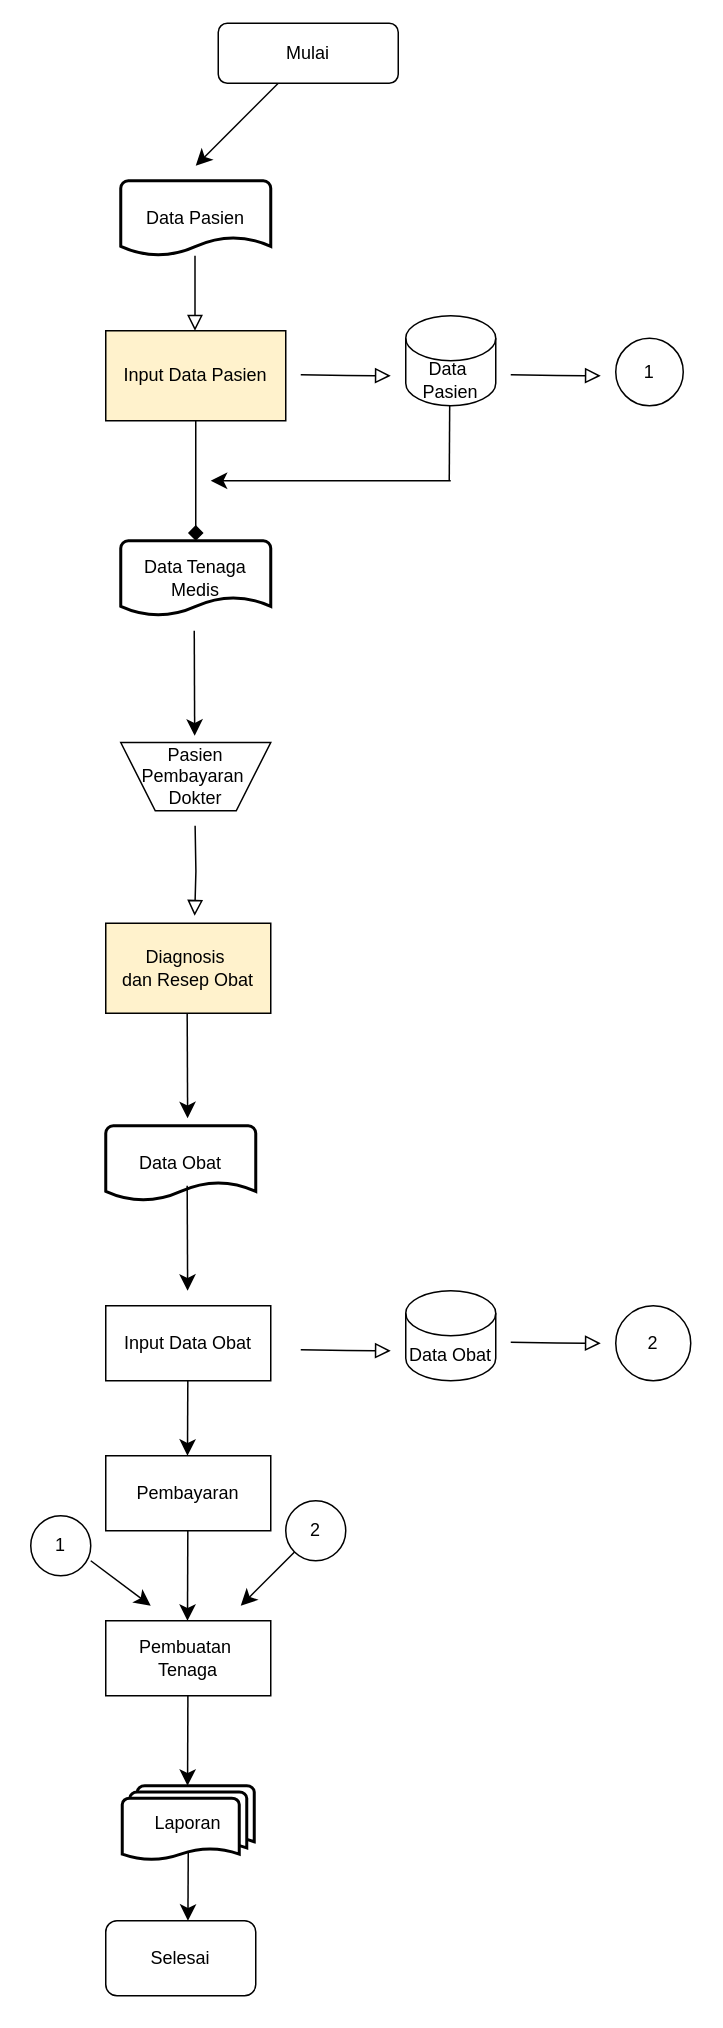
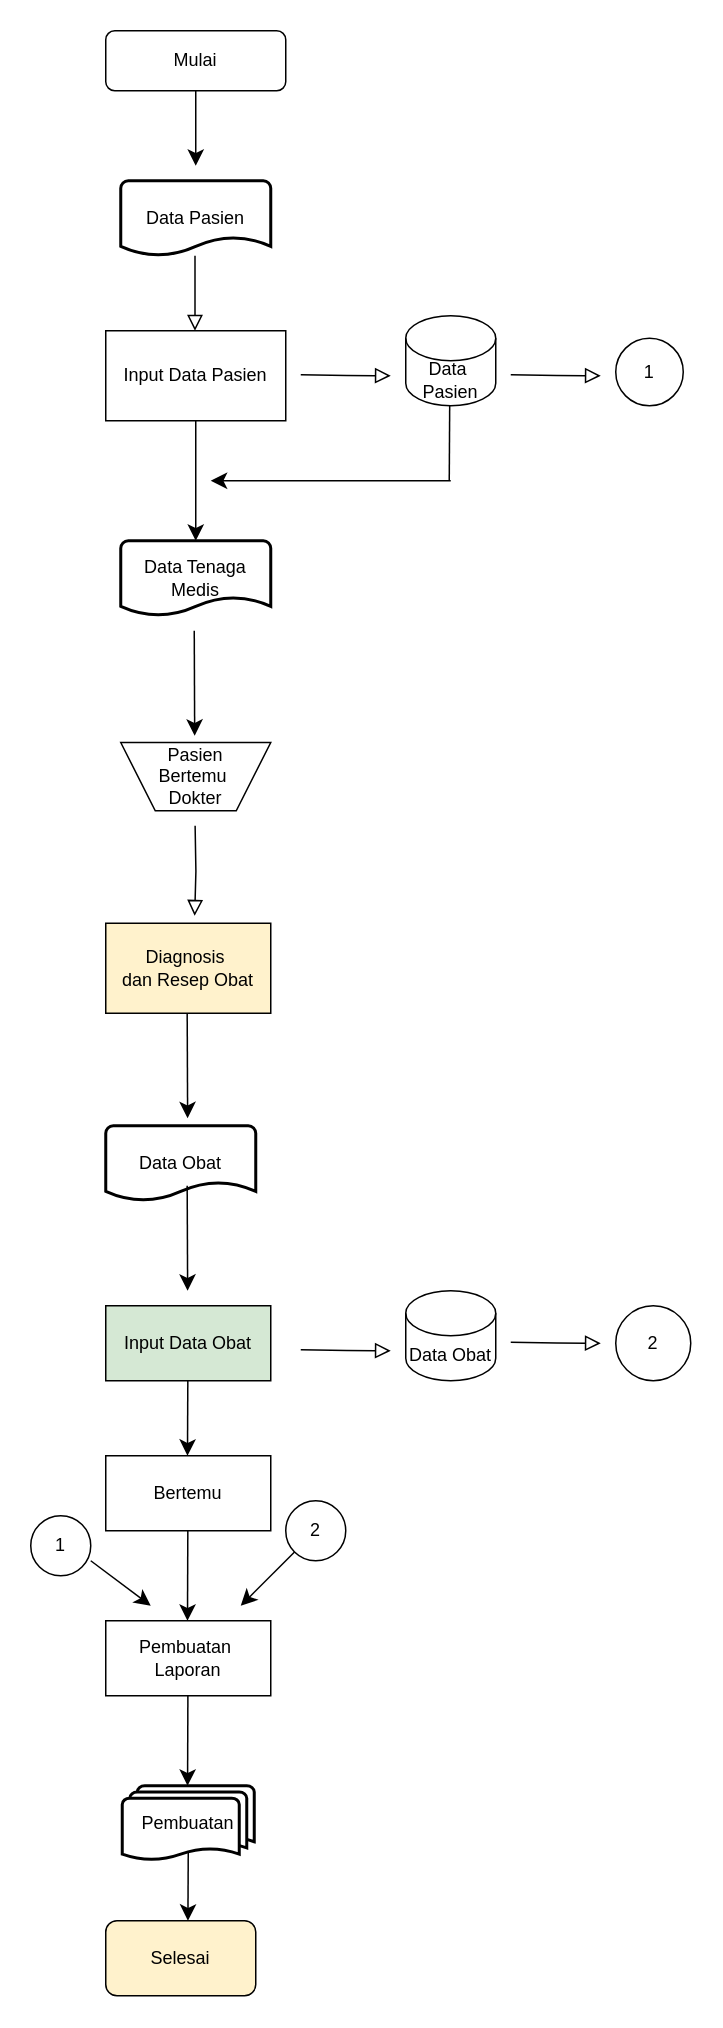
(308, 53) -> (196, 61)
(196, 376) -> (196, 376)
(196, 525) -> (196, 526)
(196, 776) -> (196, 776)
(188, 1343) -> (188, 1343)
(188, 1493) -> (188, 1493)
(188, 1658) -> (188, 1658)
(188, 1823) -> (188, 1823)
(181, 1958) -> (181, 1958)
